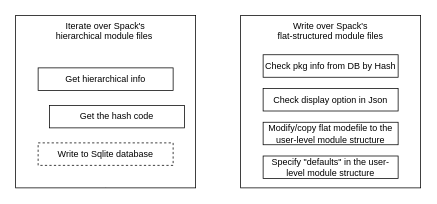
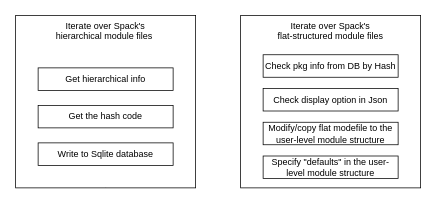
(330, 31) -> (330, 31)
(117, 117) -> (105, 117)
(105, 154) -> (105, 154)
